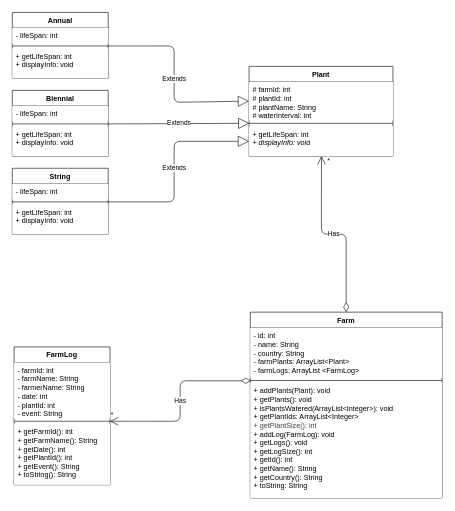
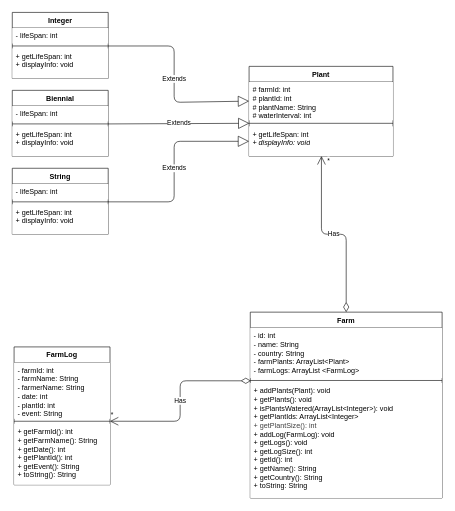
(60, 21) -> (60, 21)
